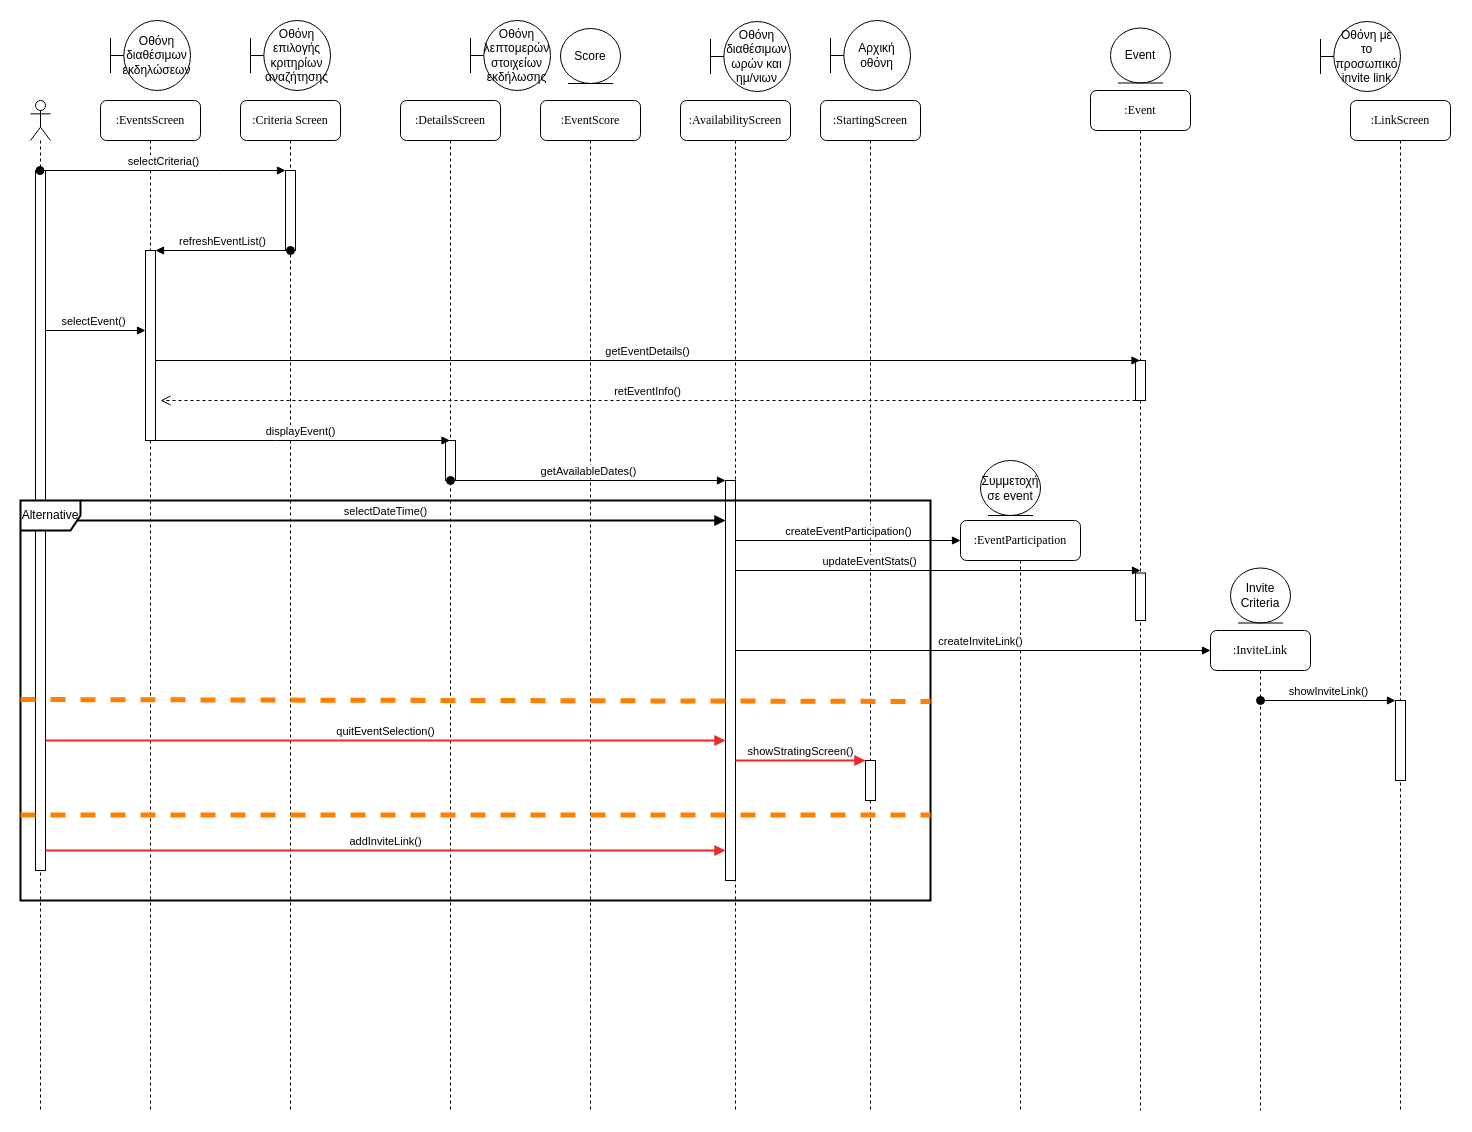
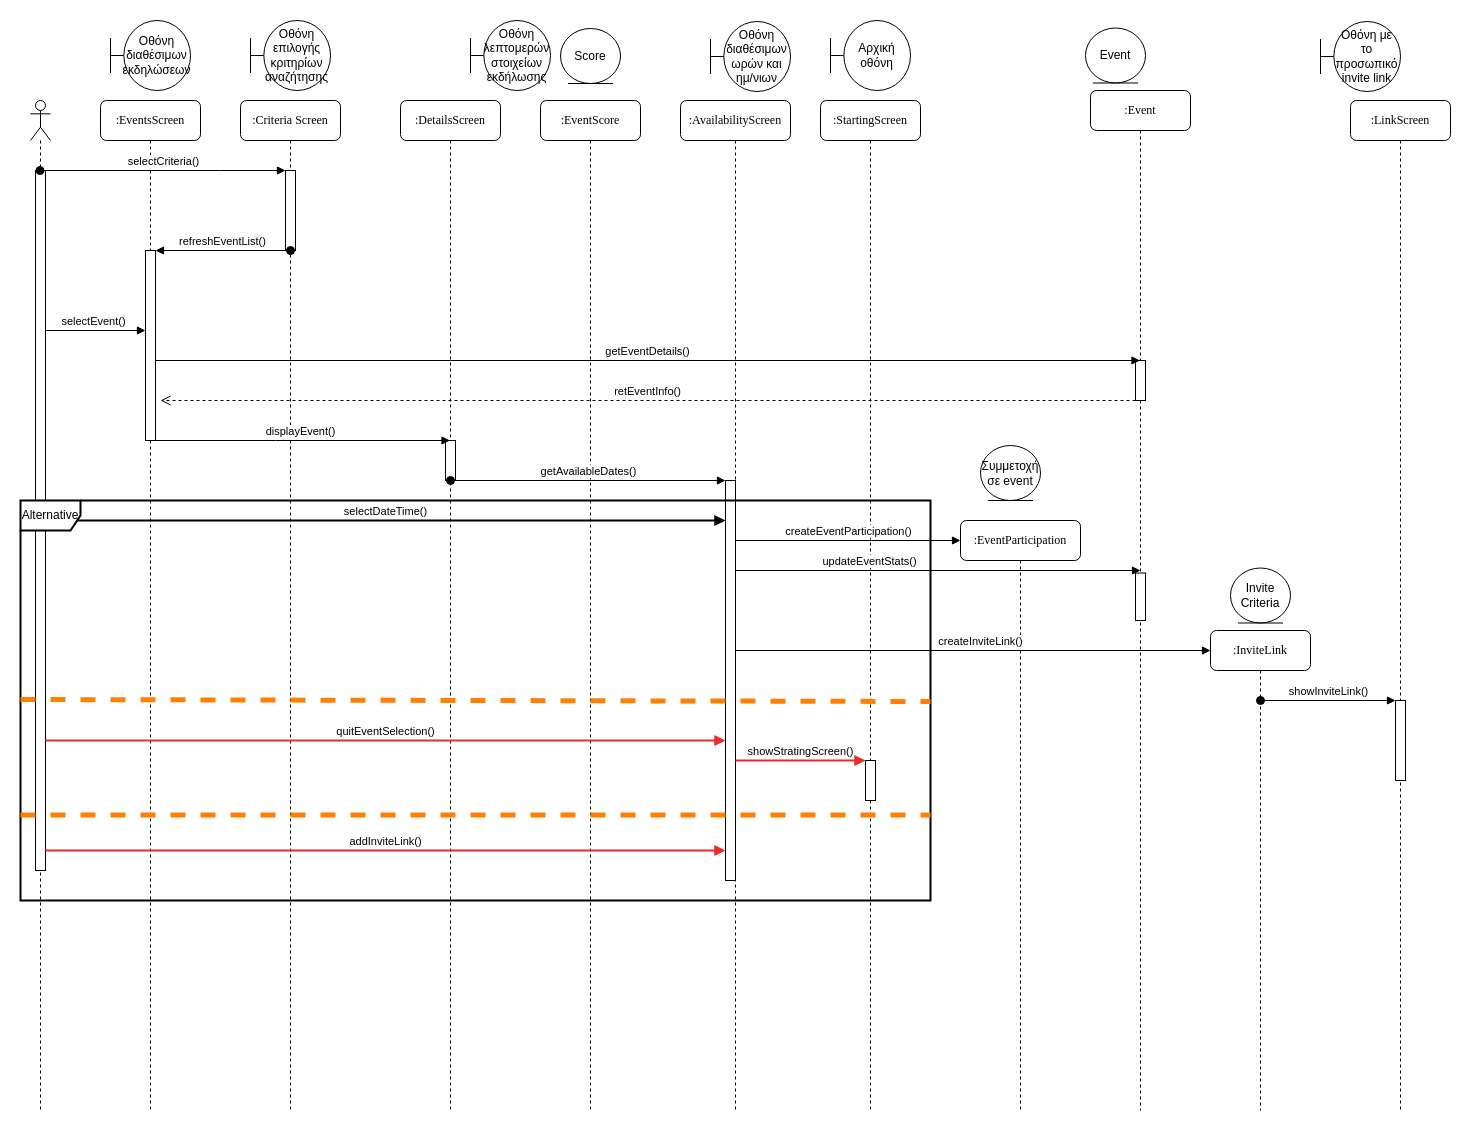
(1141, 56) -> (1116, 56)
(1011, 488) -> (1011, 473)
